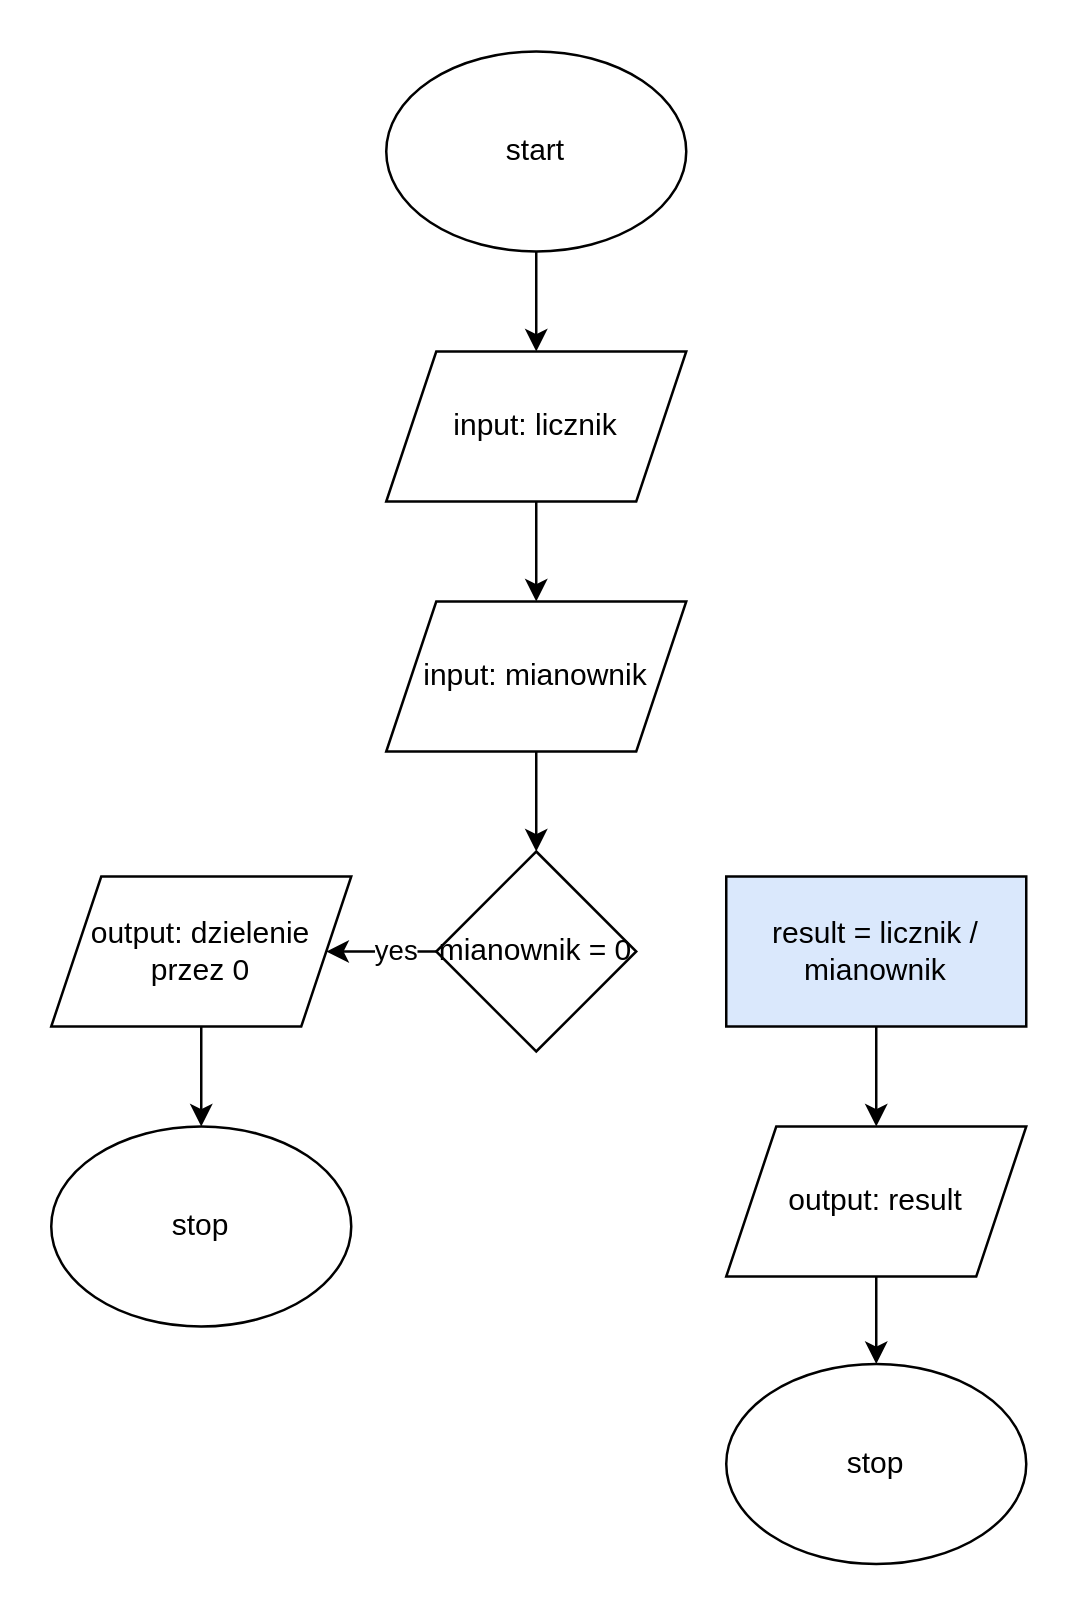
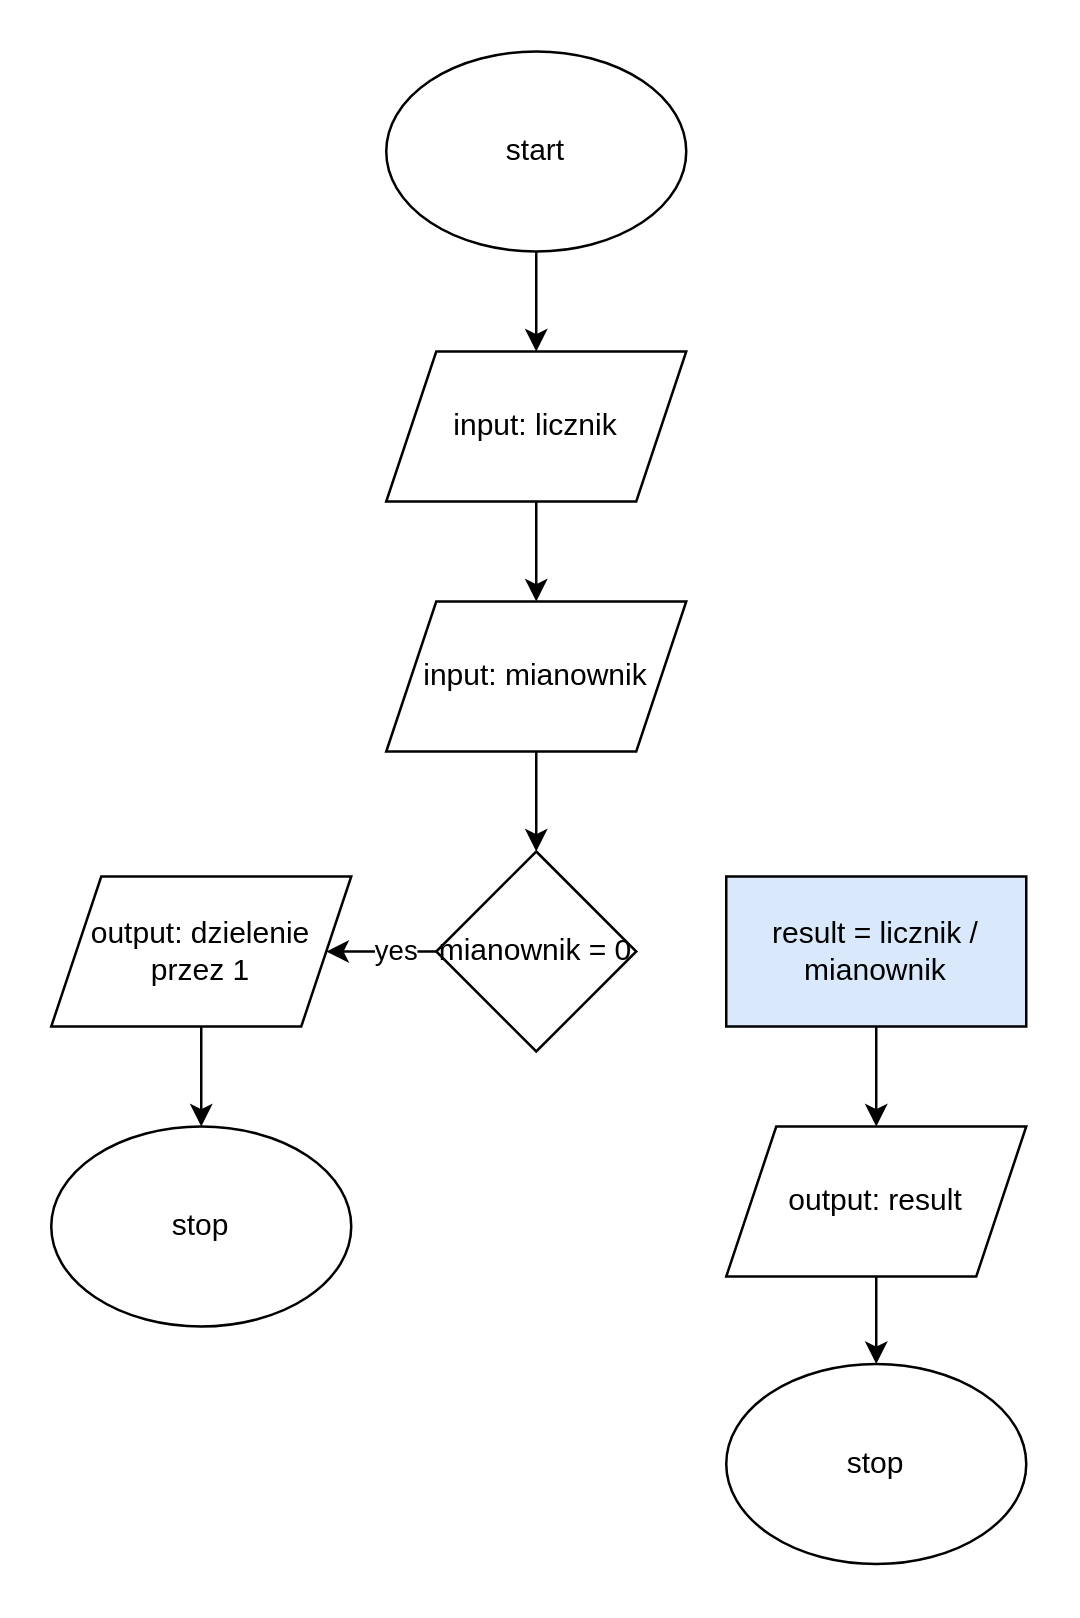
(201, 951) -> (201, 951)
